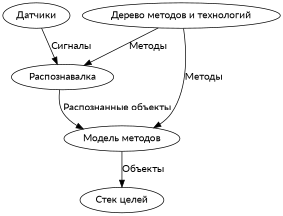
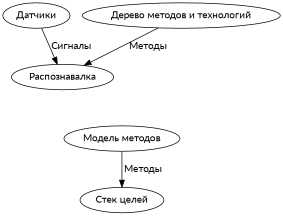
(184, 80) -> none
(62, 111) -> none
(143, 169) -> (143, 169)
